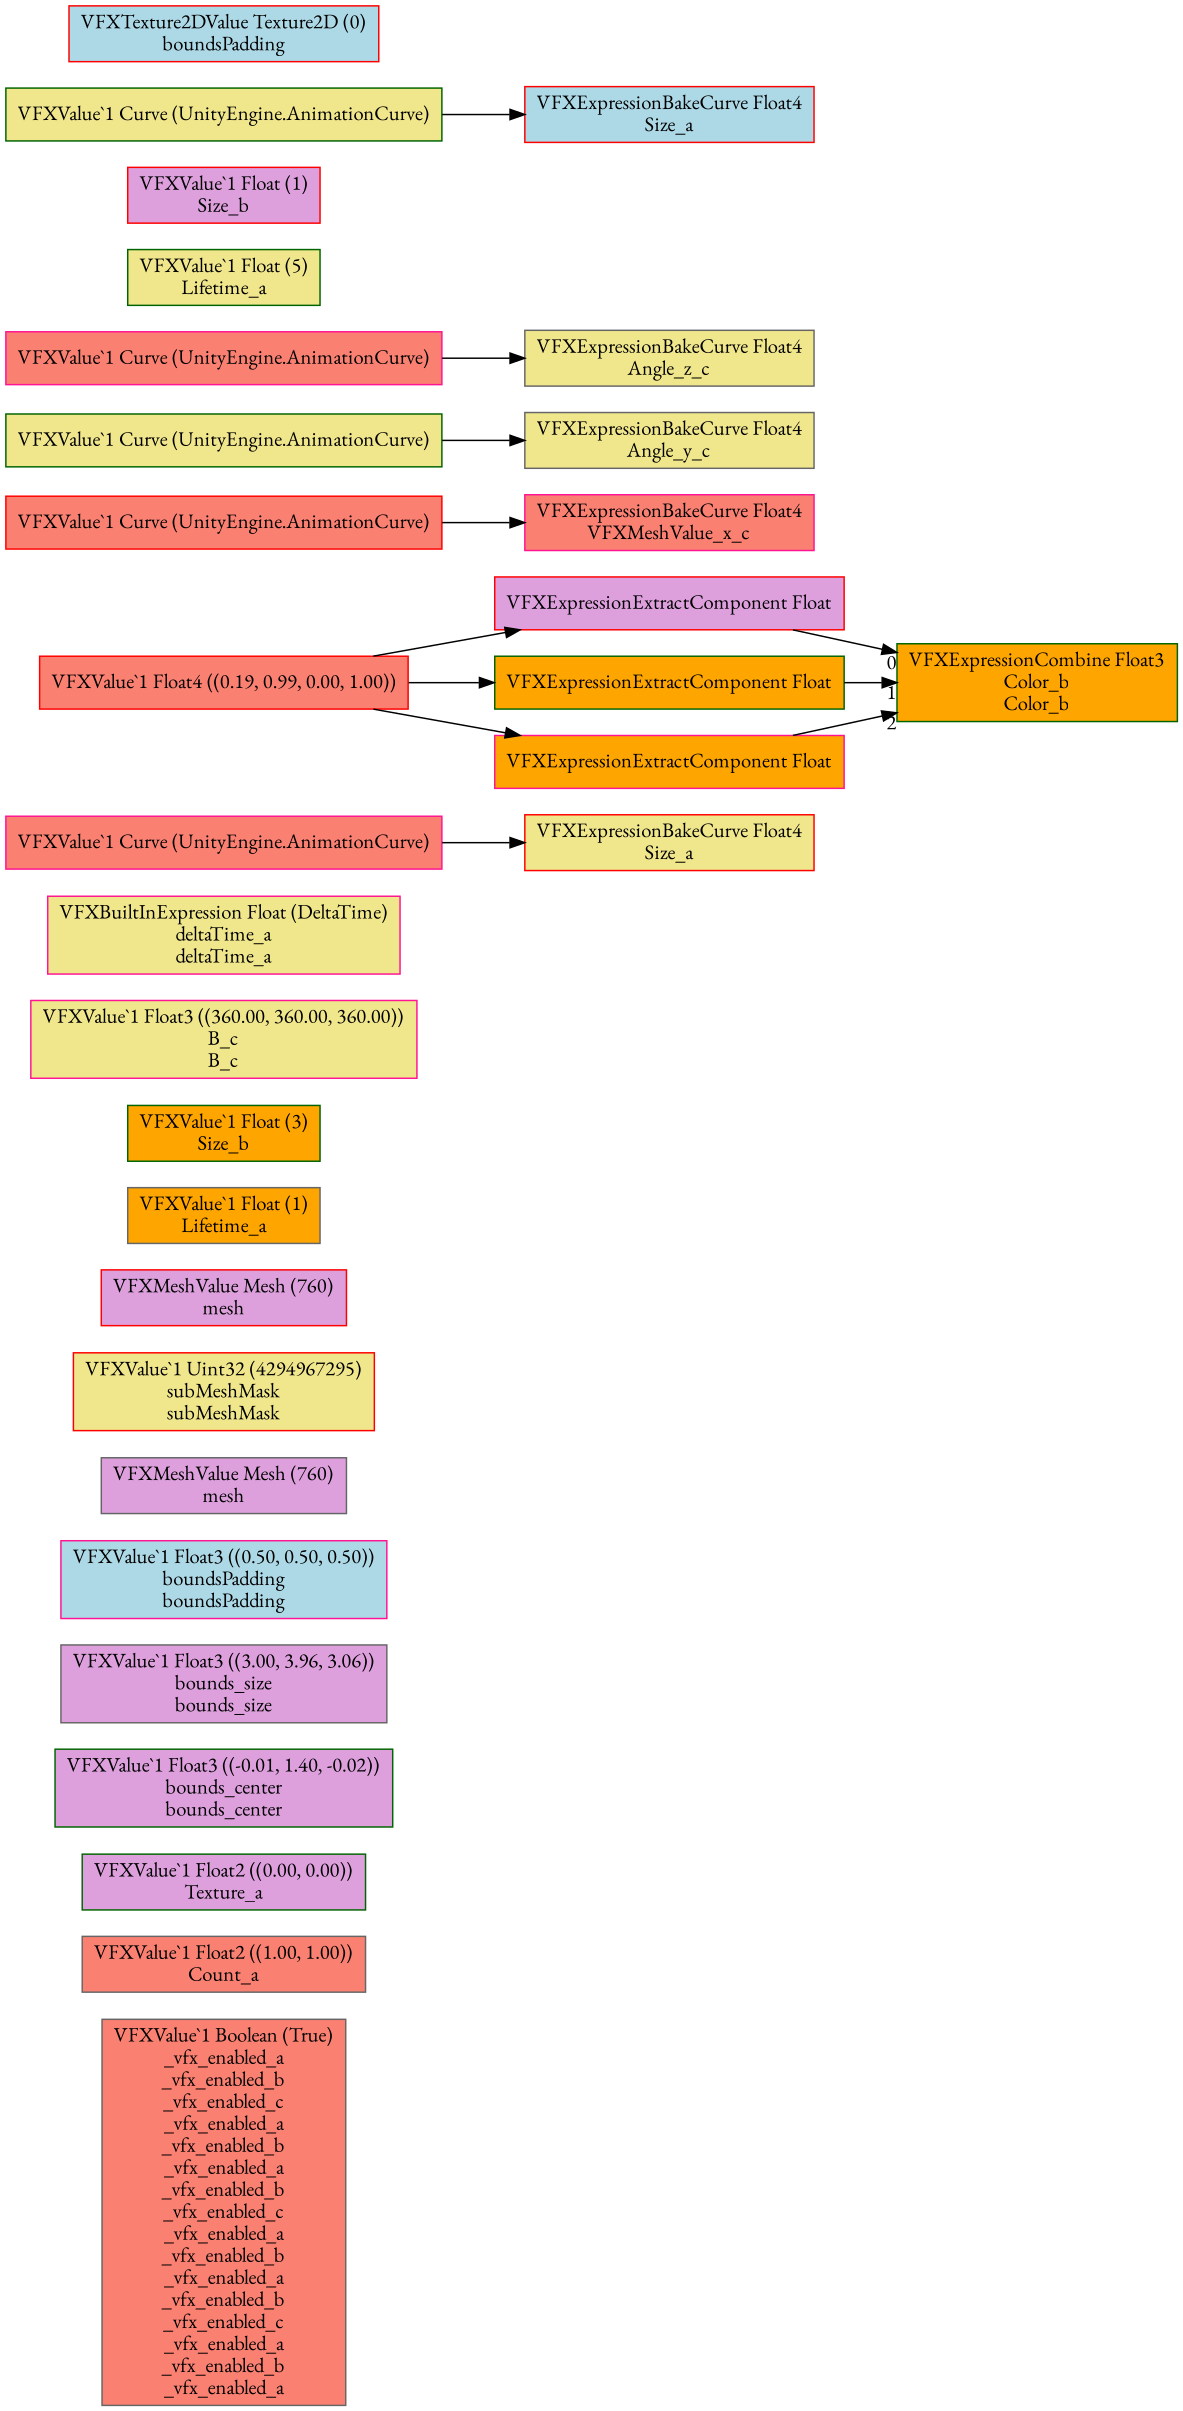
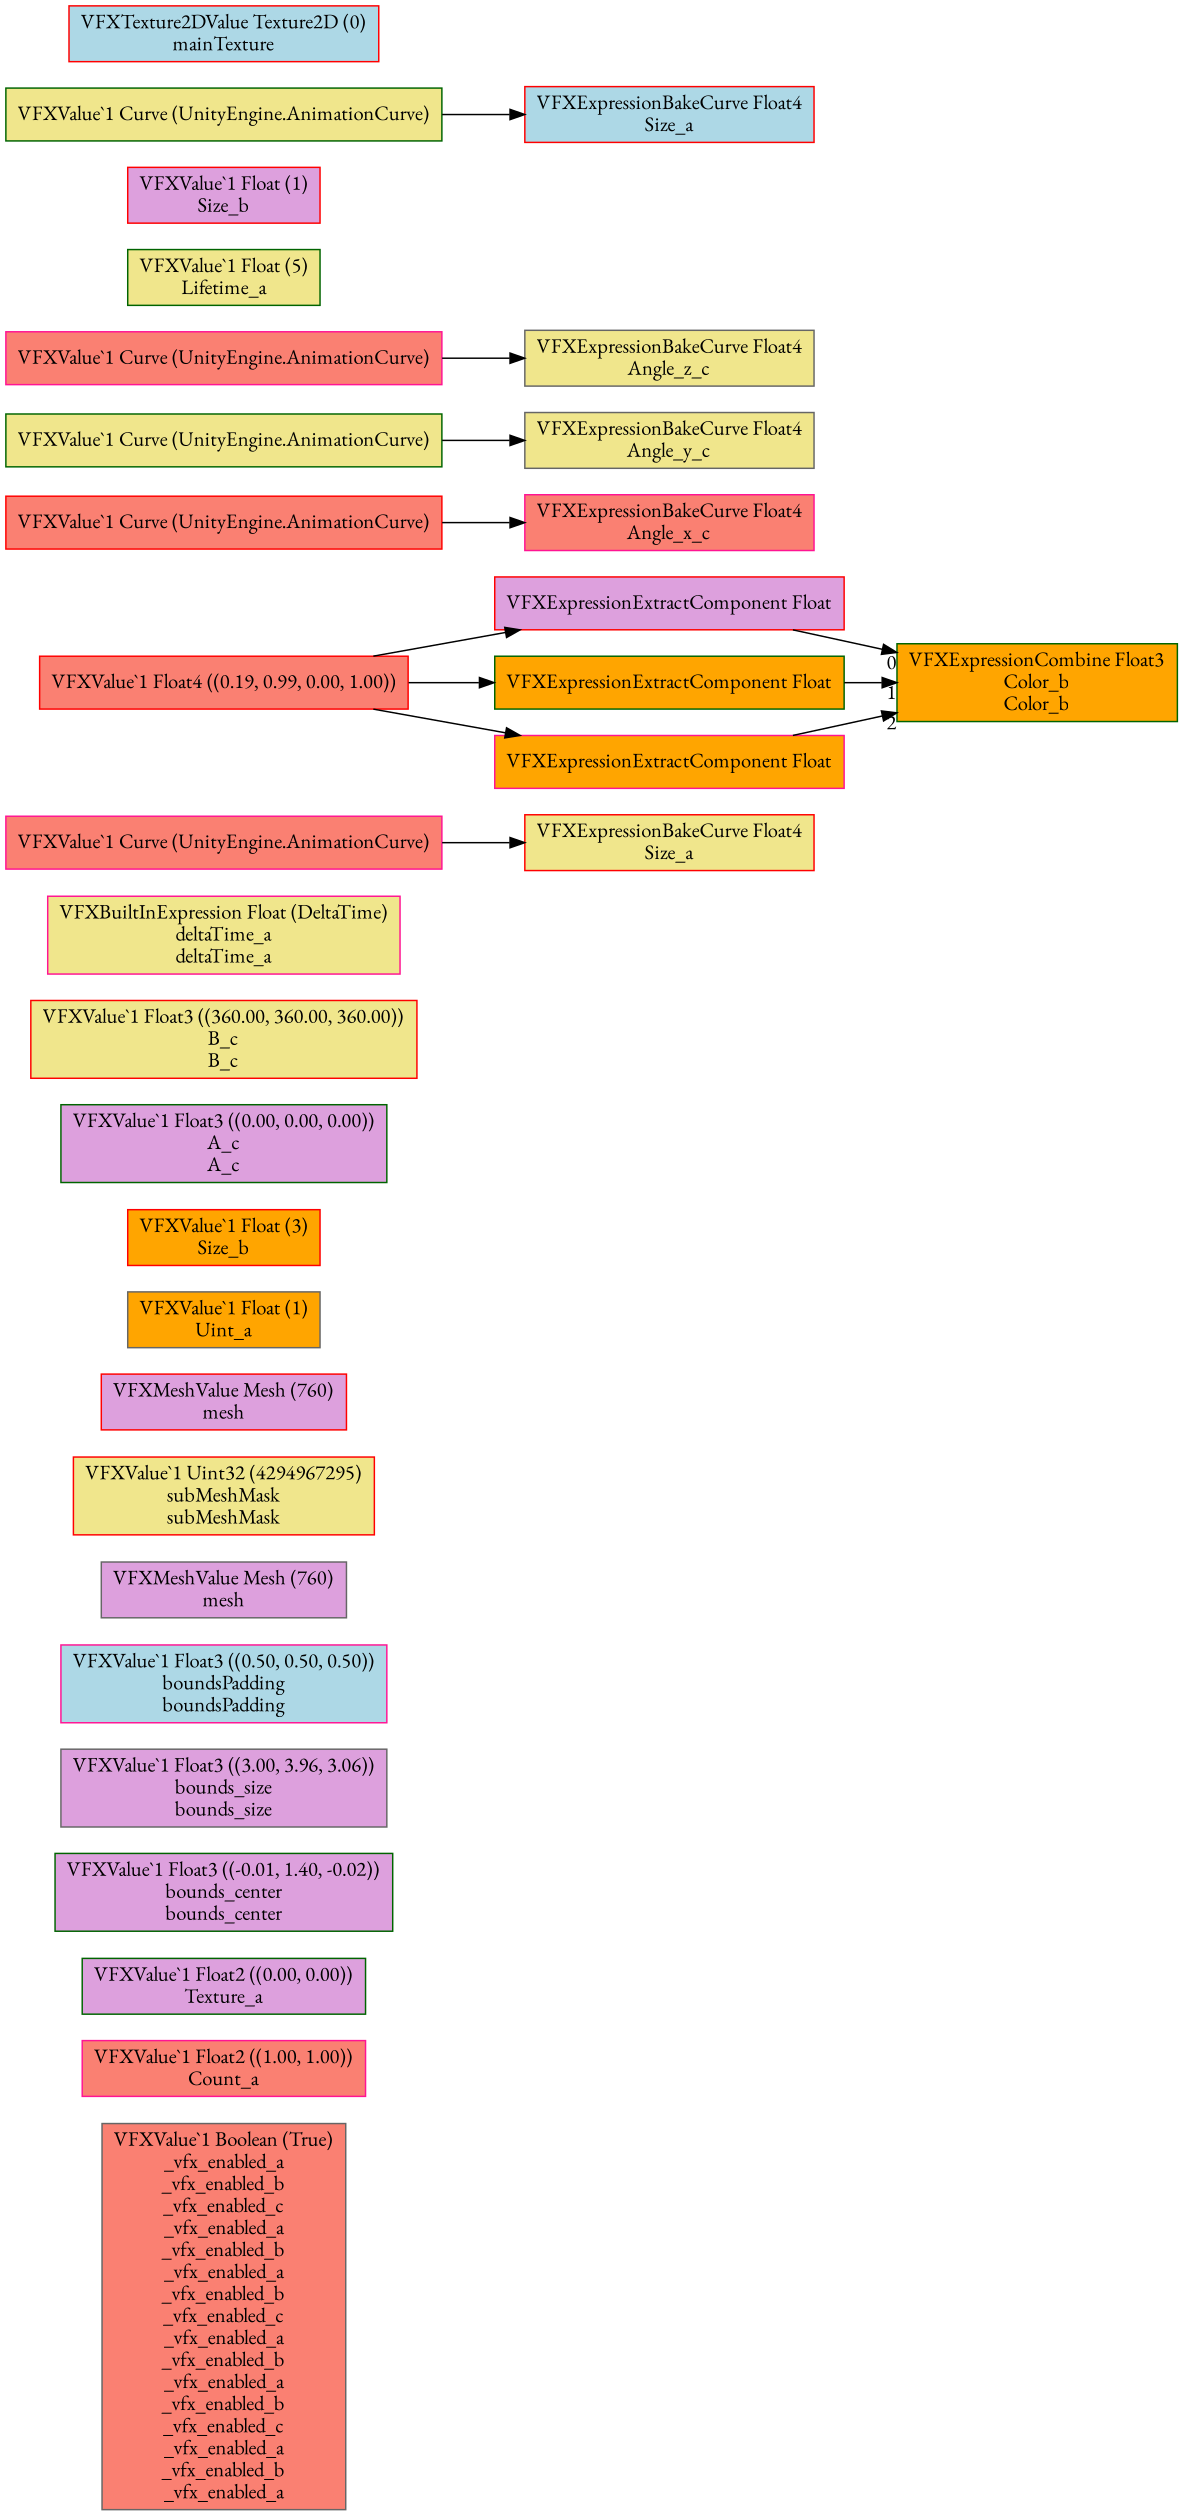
(224, 34) -> (224, 34)
(669, 523) -> (669, 523)
(224, 1039) -> (224, 1039)
(224, 1133) -> (224, 1238)
none -> (224, 1144)
(224, 1216) -> (224, 1320)
(224, 1964) -> (224, 2068)
